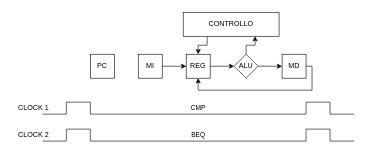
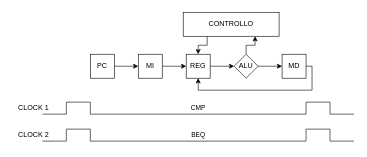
none -> (132, 66)
